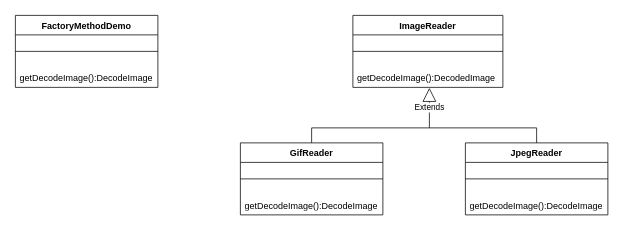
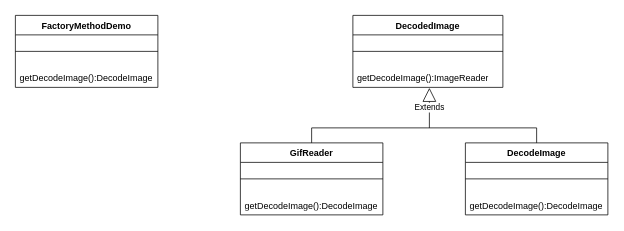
(428, 26) -> (428, 26)
(429, 84) -> (427, 79)
(537, 154) -> (537, 154)
